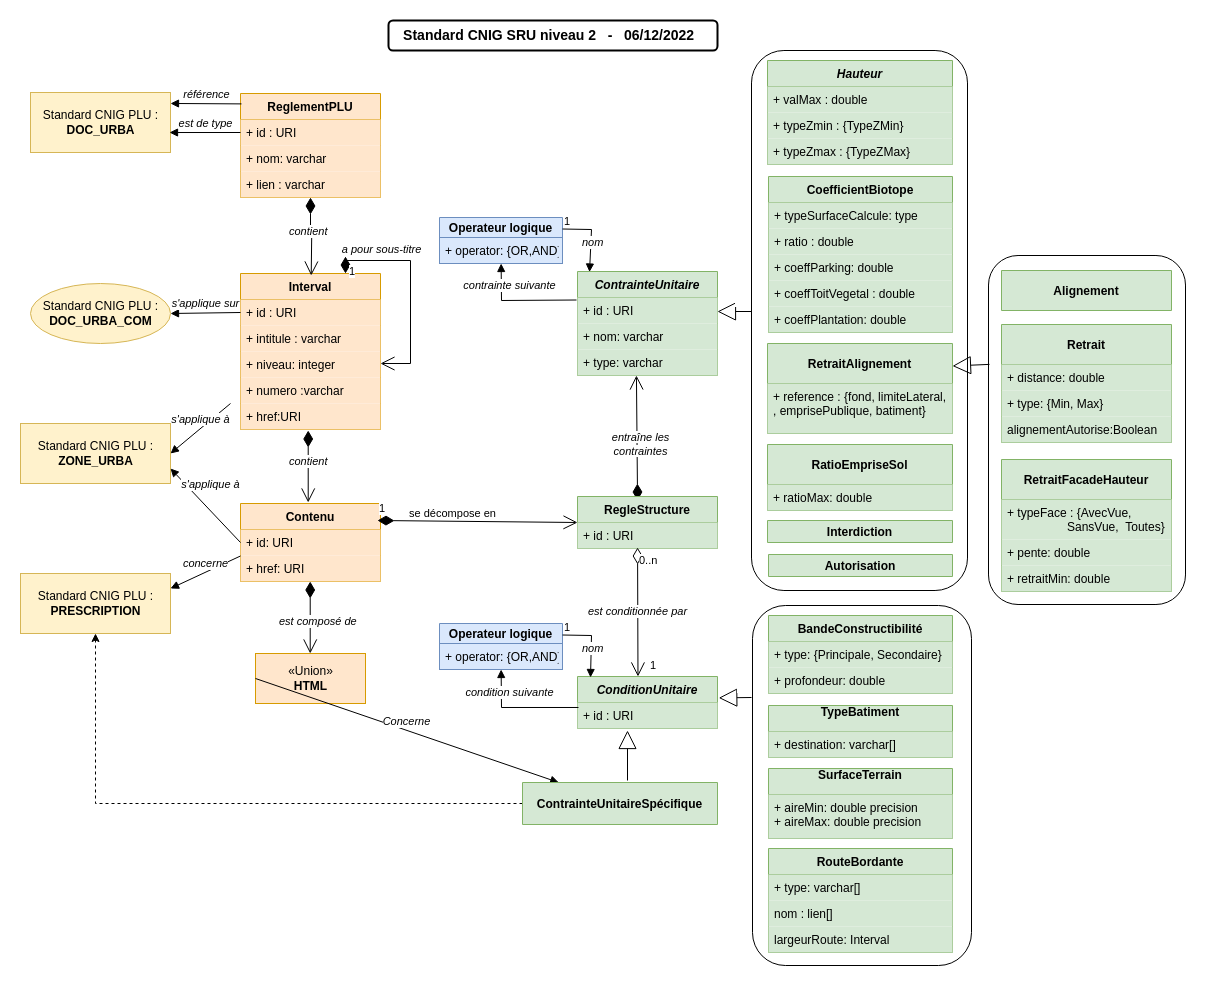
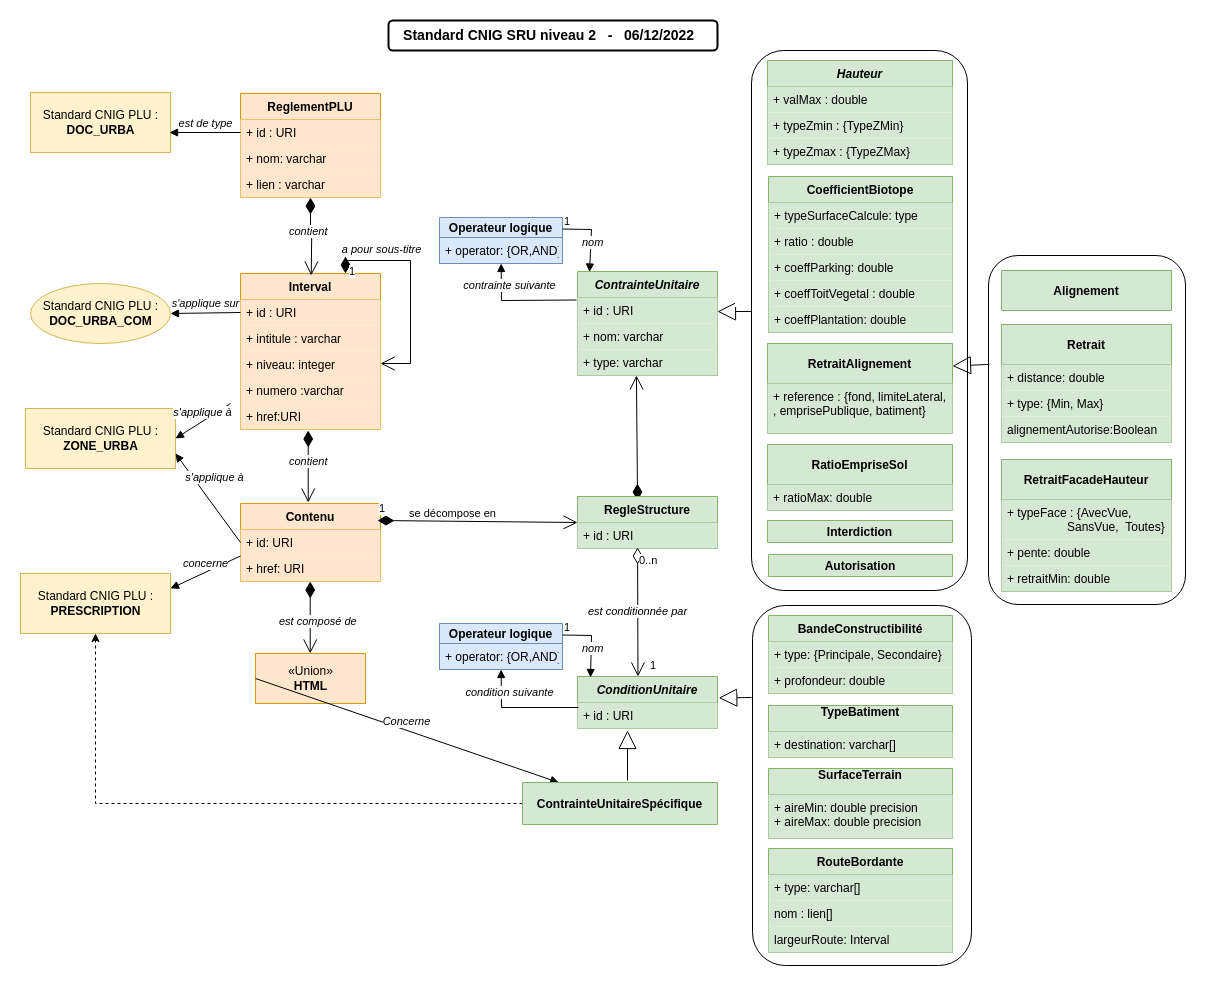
(210, 104) -> none
(641, 445) -> none
(96, 454) -> (101, 439)
